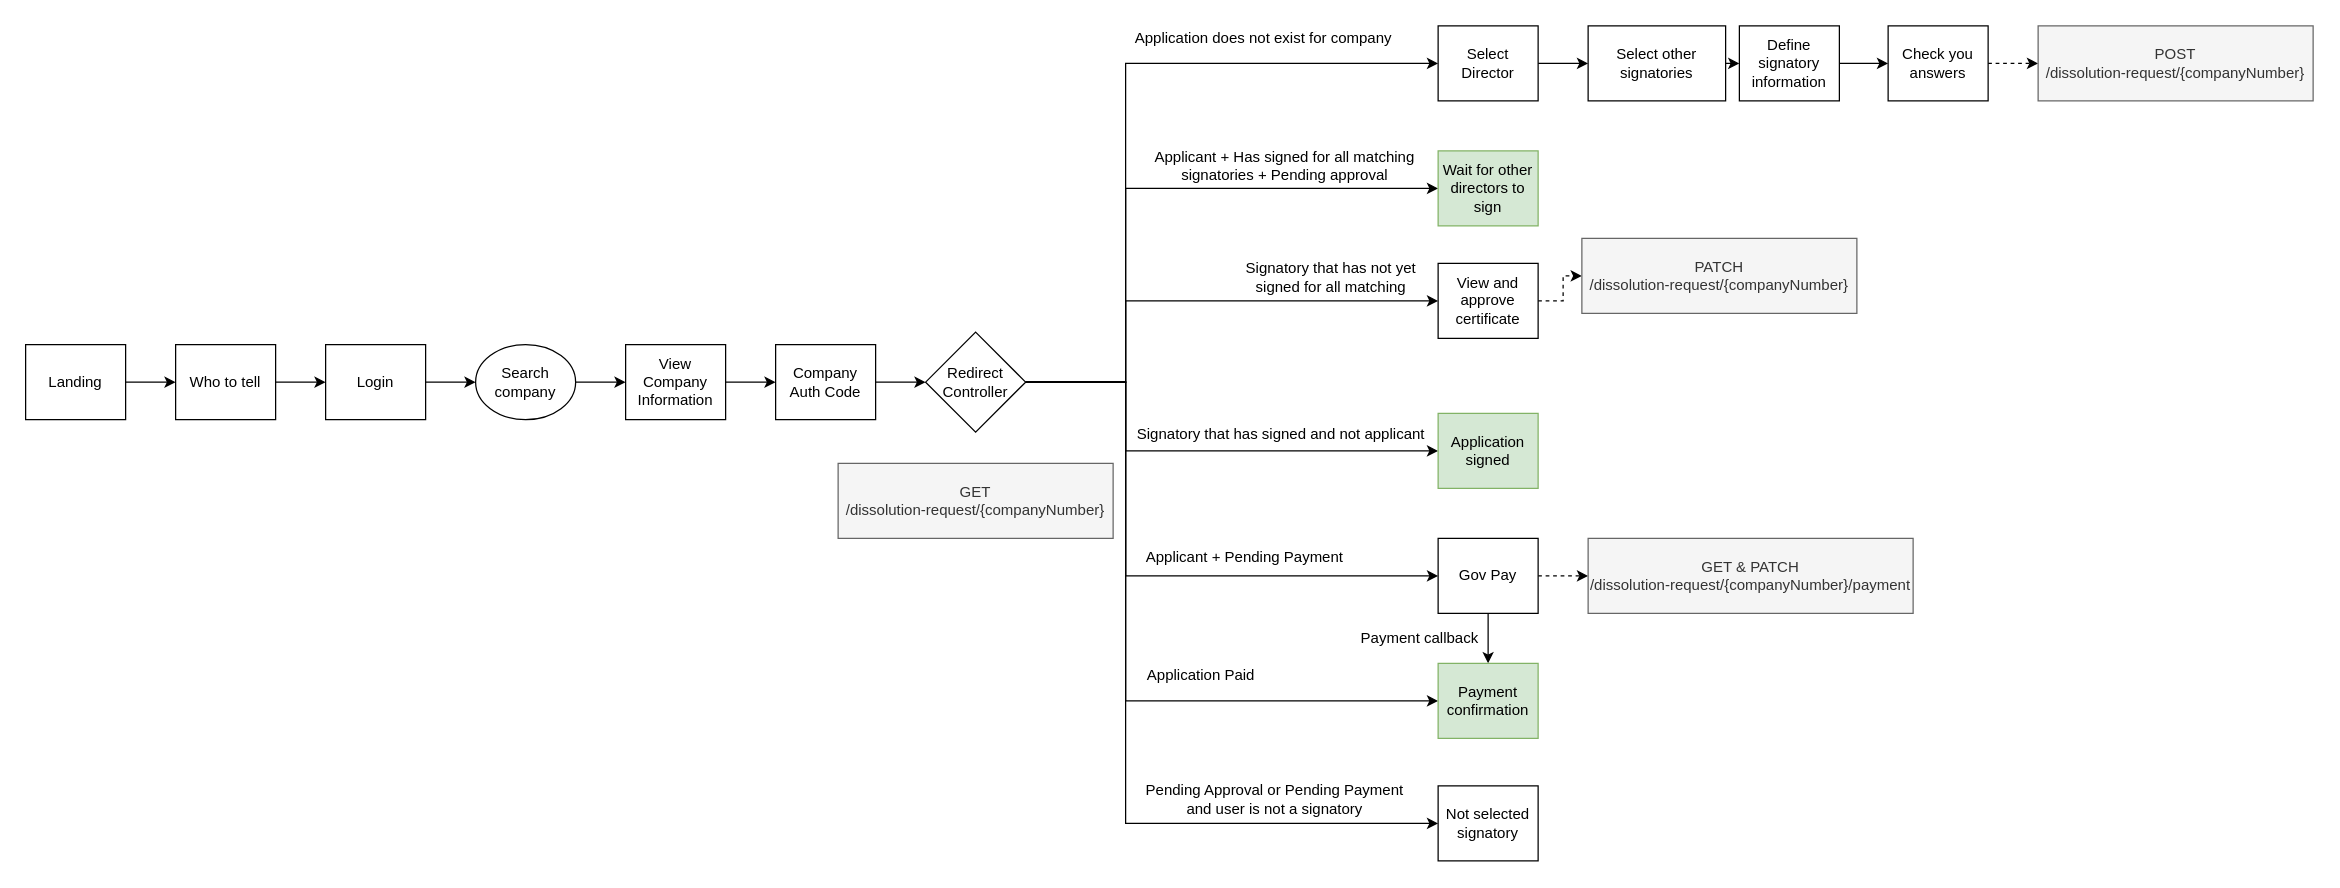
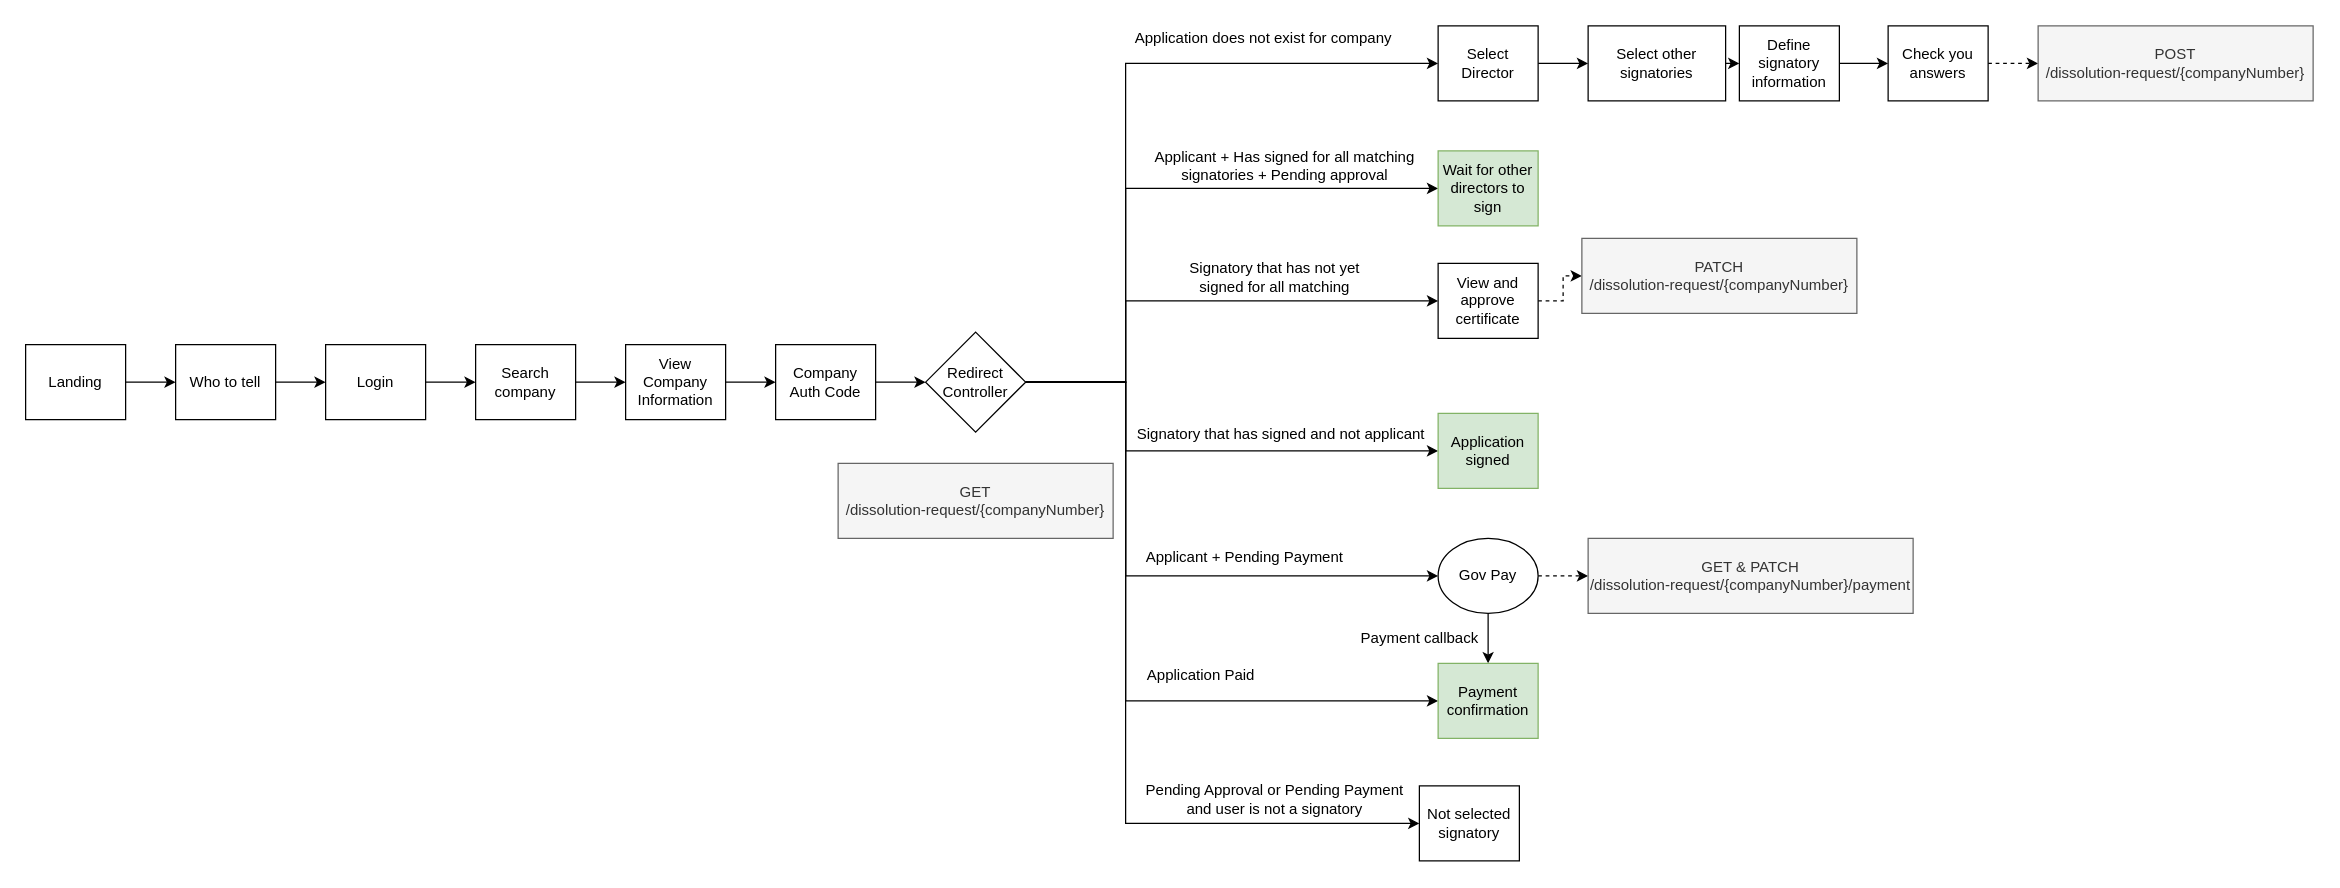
(1331, 277) -> (1274, 277)
(526, 382) -> (526, 382)
(1488, 576) -> (1488, 576)
(1488, 823) -> (1469, 823)
